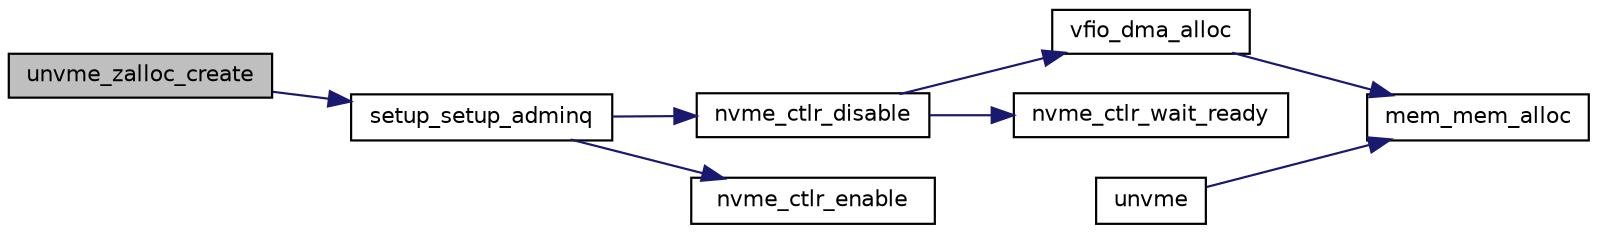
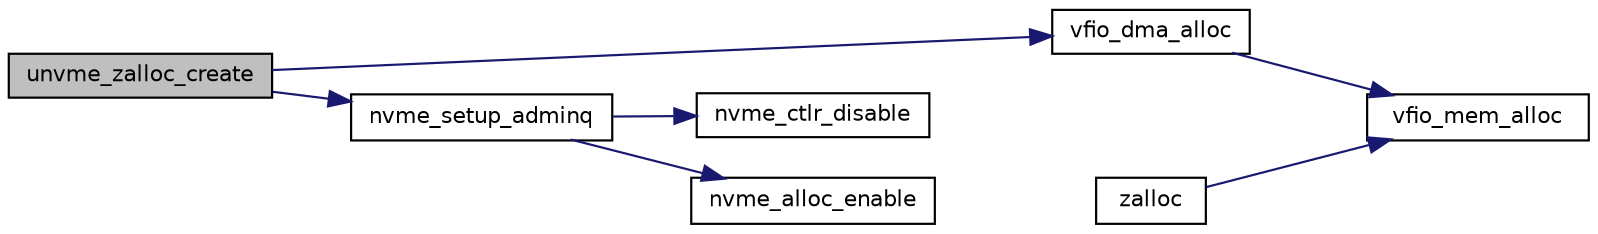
(972, 76) -> (651, 54)
(1151, 115) -> none
(482, 117) -> (482, 117)
(1478, 117) -> (1478, 117)
(813, 201) -> (813, 201)
(1151, 201) -> (1151, 201)
